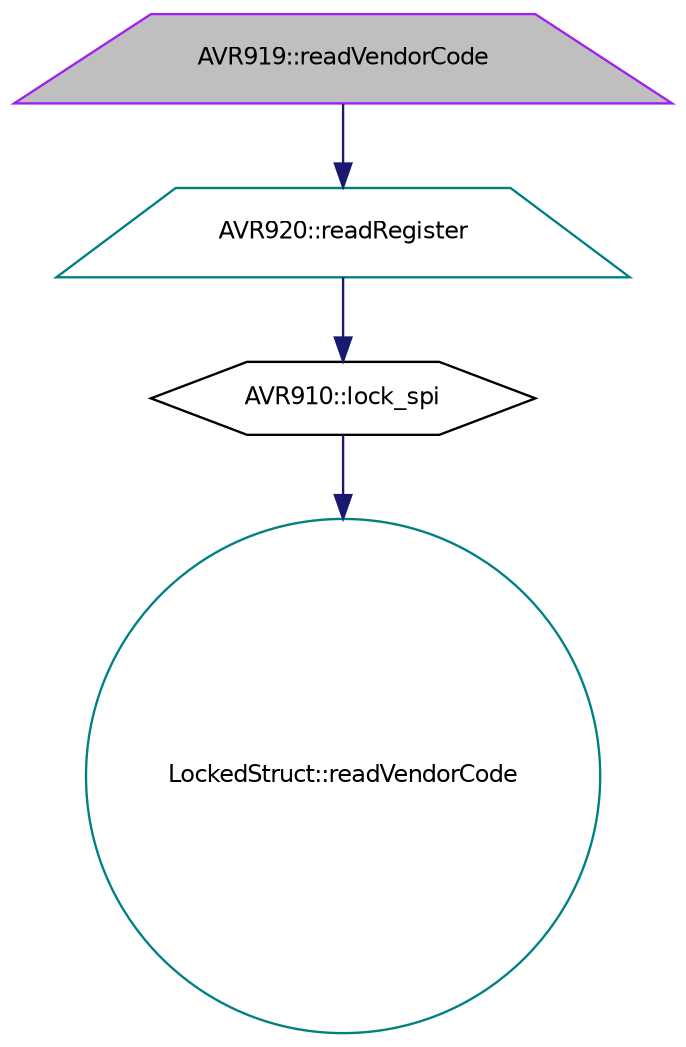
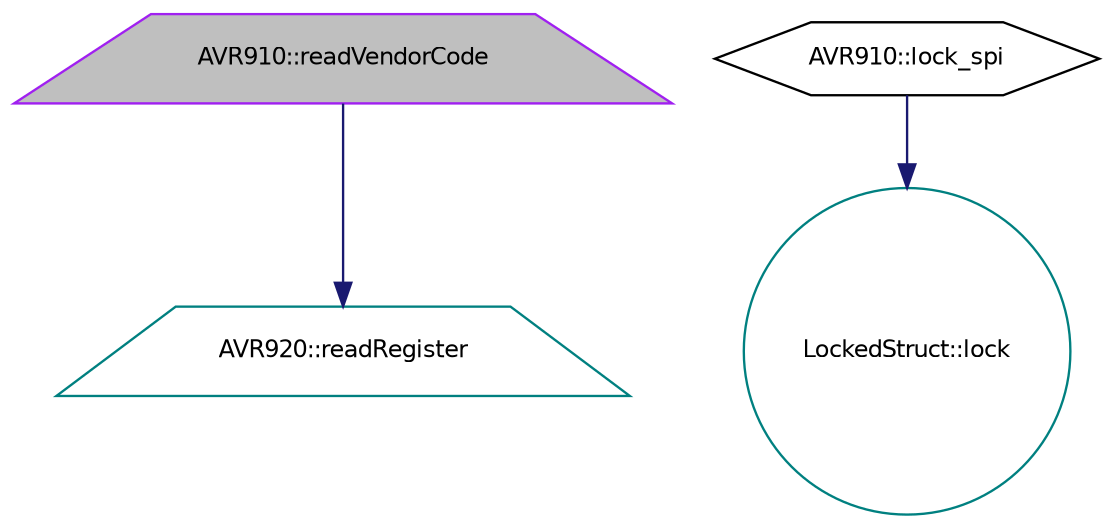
(343, 59) -> (343, 59)
(343, 307) -> none
(343, 776) -> (907, 351)
